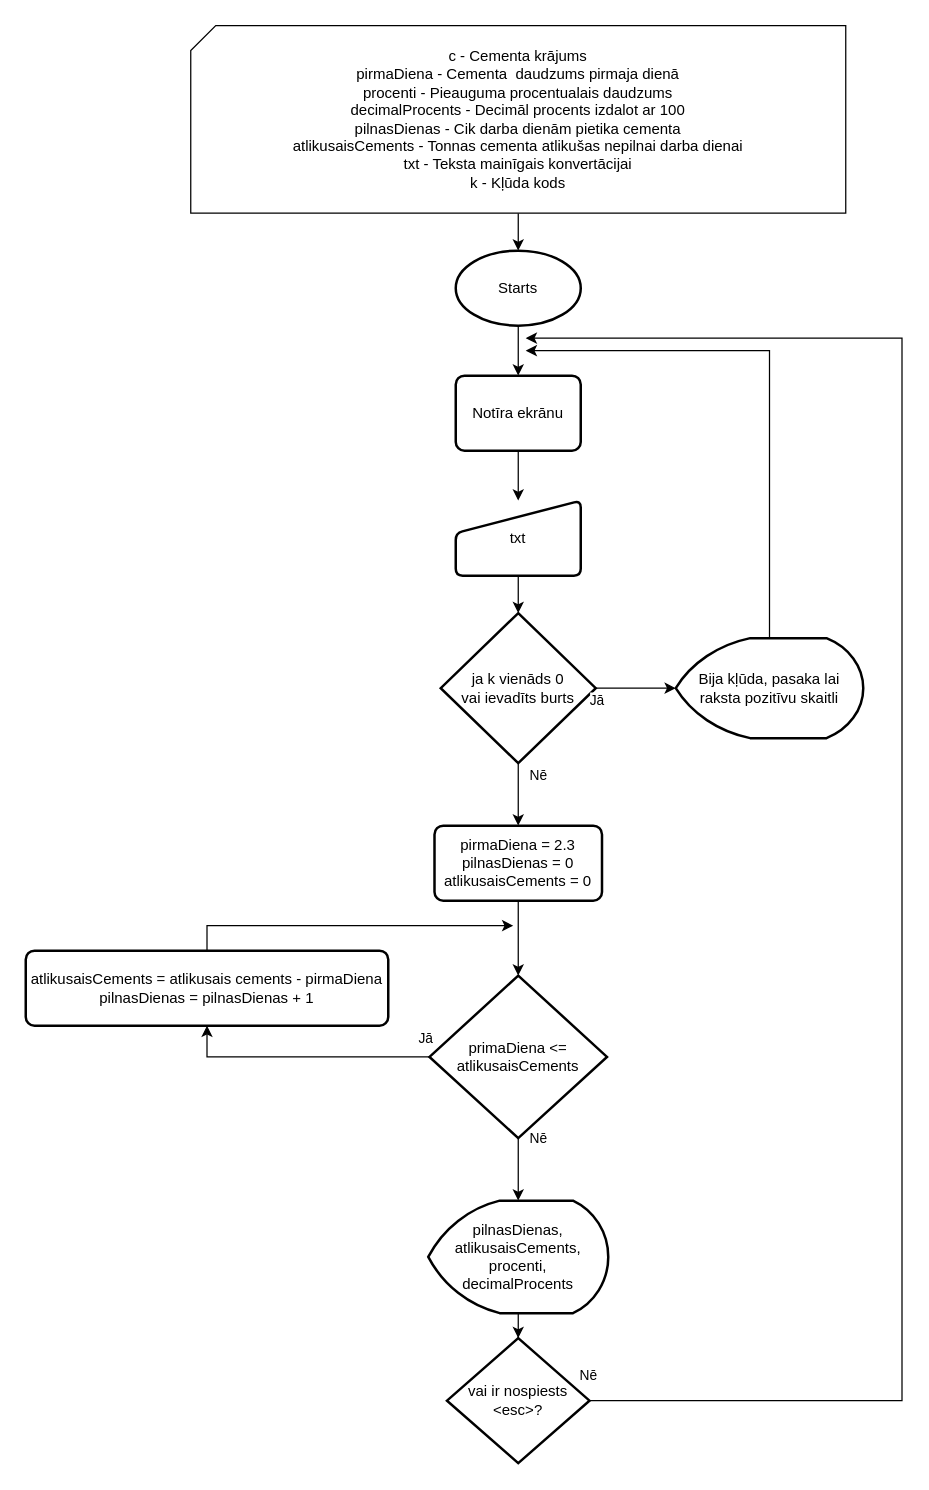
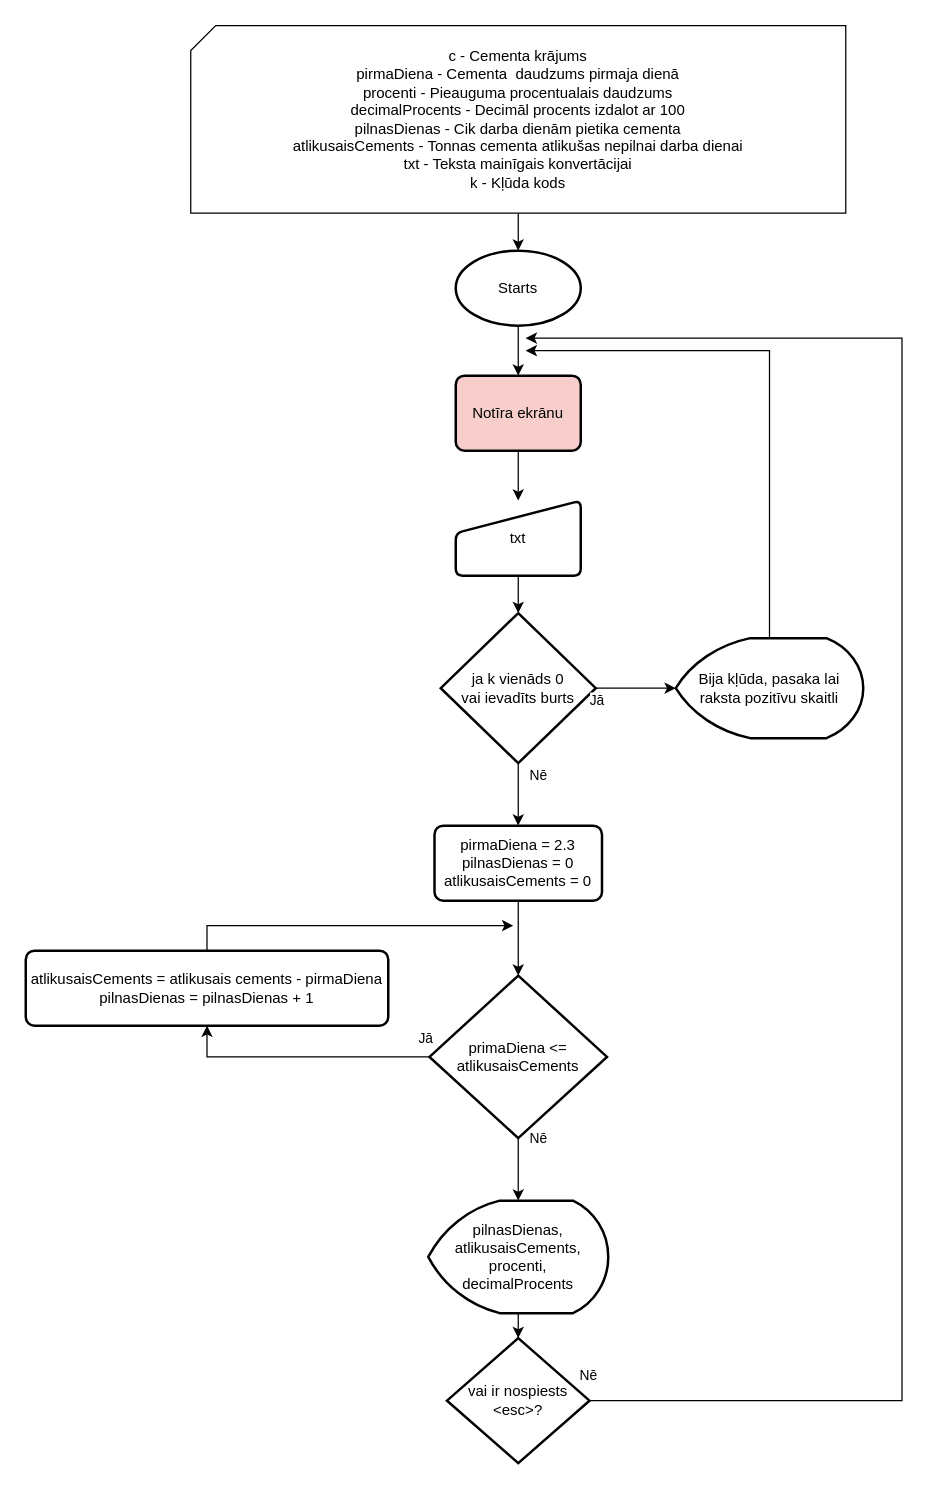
(518, 413) -> (518, 413)
